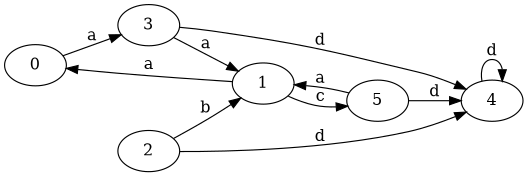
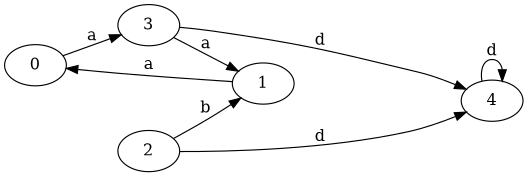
(378, 101) -> none
